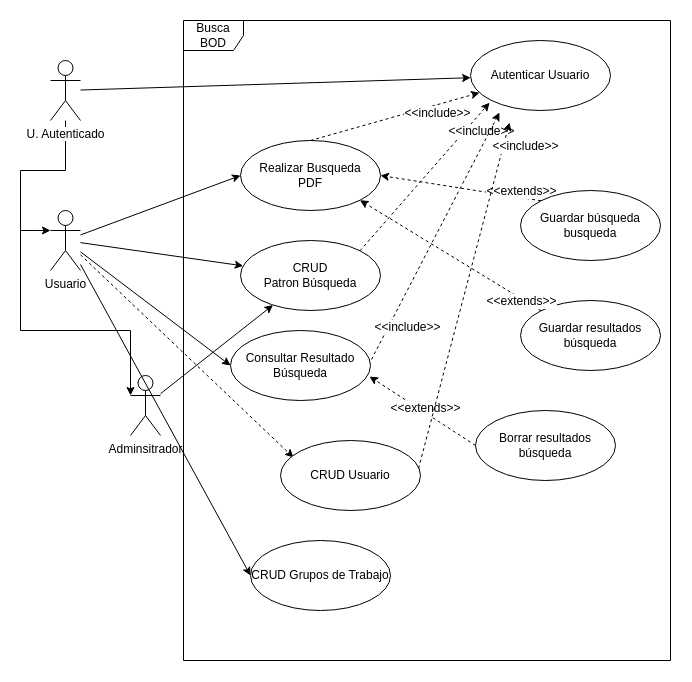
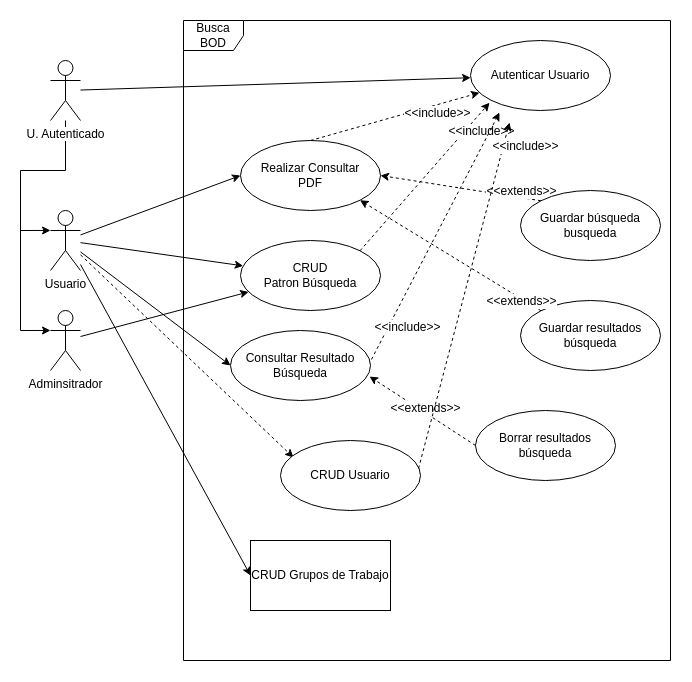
(311, 176) -> (311, 176)
(146, 406) -> (66, 341)
(321, 576) -> (321, 576)
